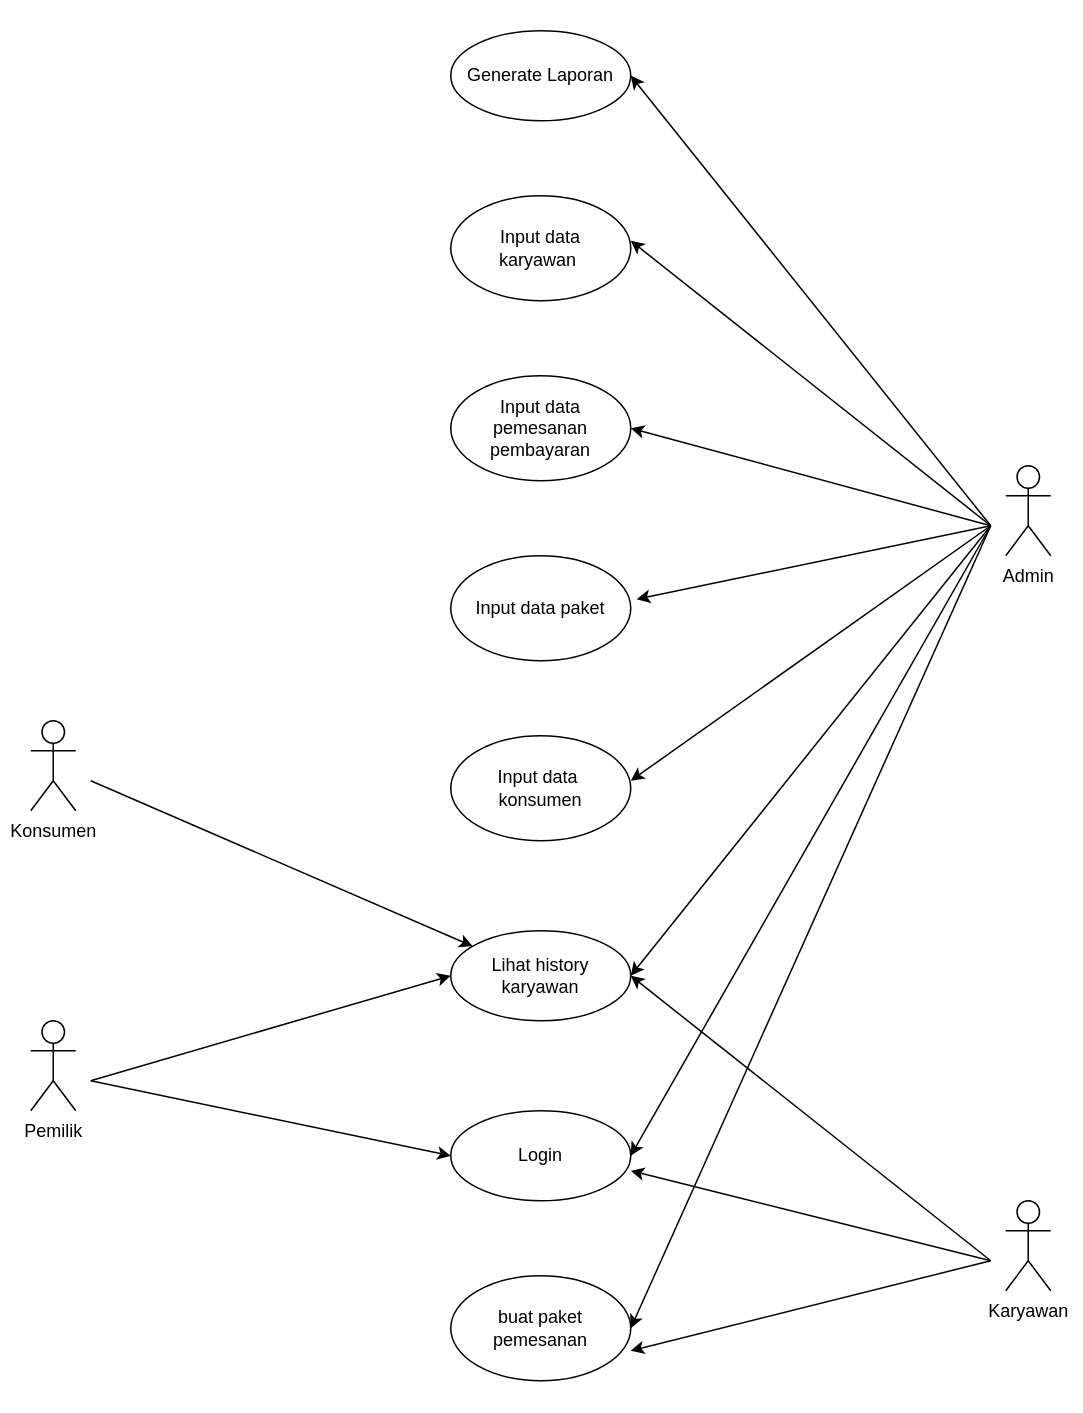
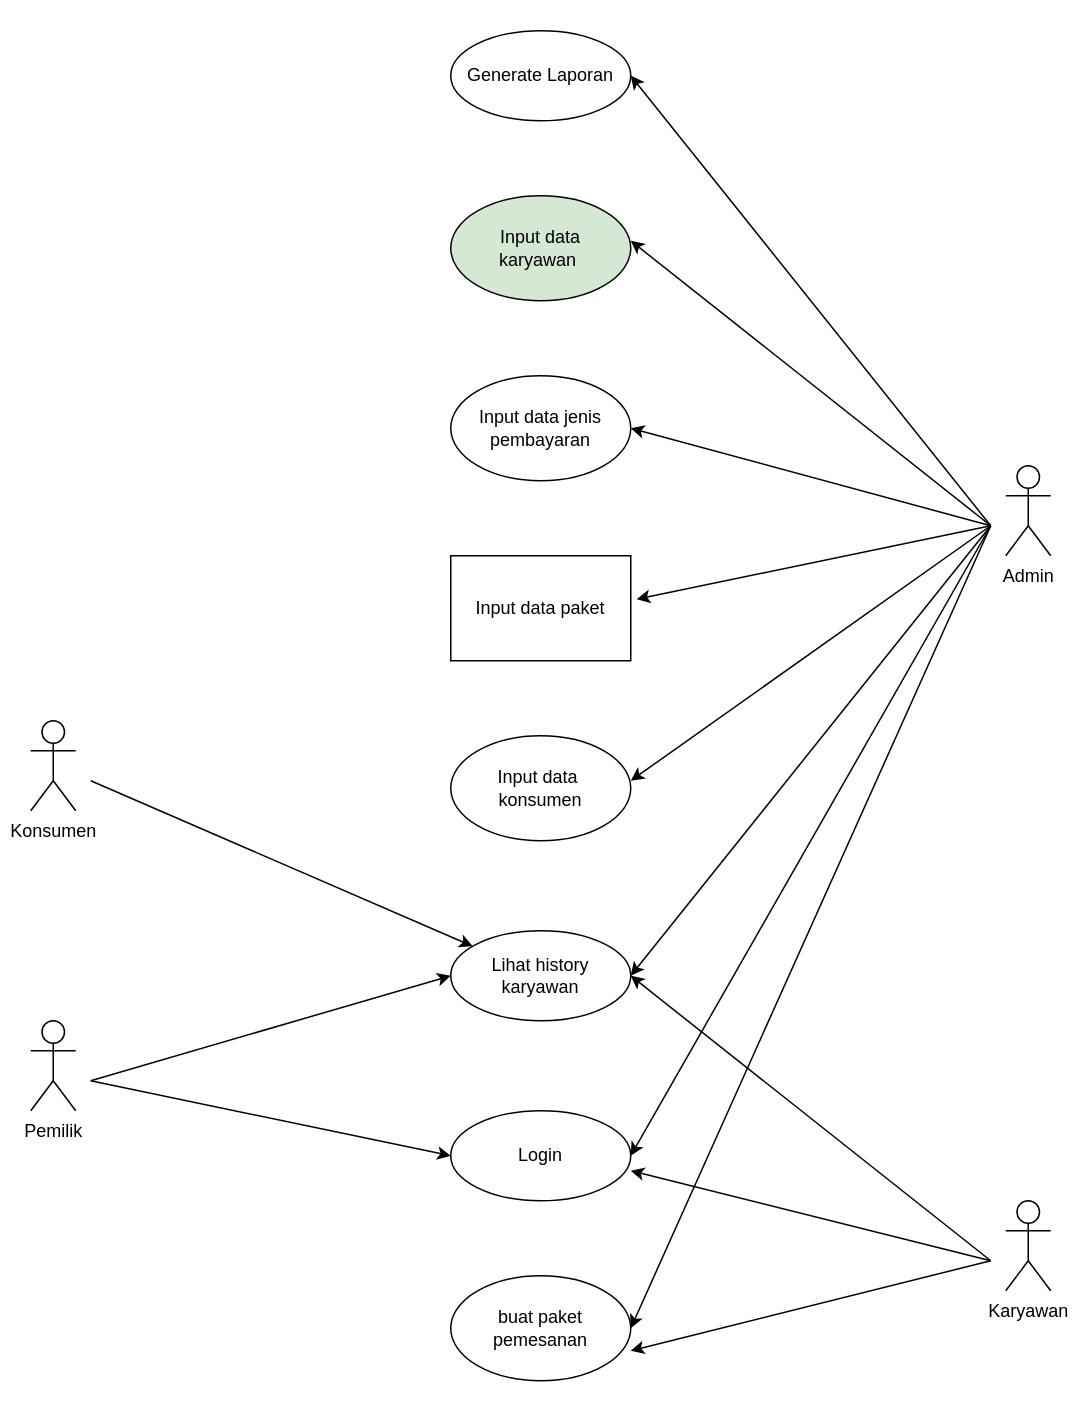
(541, 248) -> (541, 248)
(541, 428) -> (541, 428)
(541, 608) -> (541, 608)
